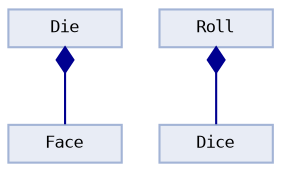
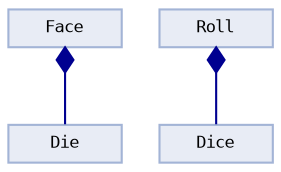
(65, 98) -> (65, 98)
